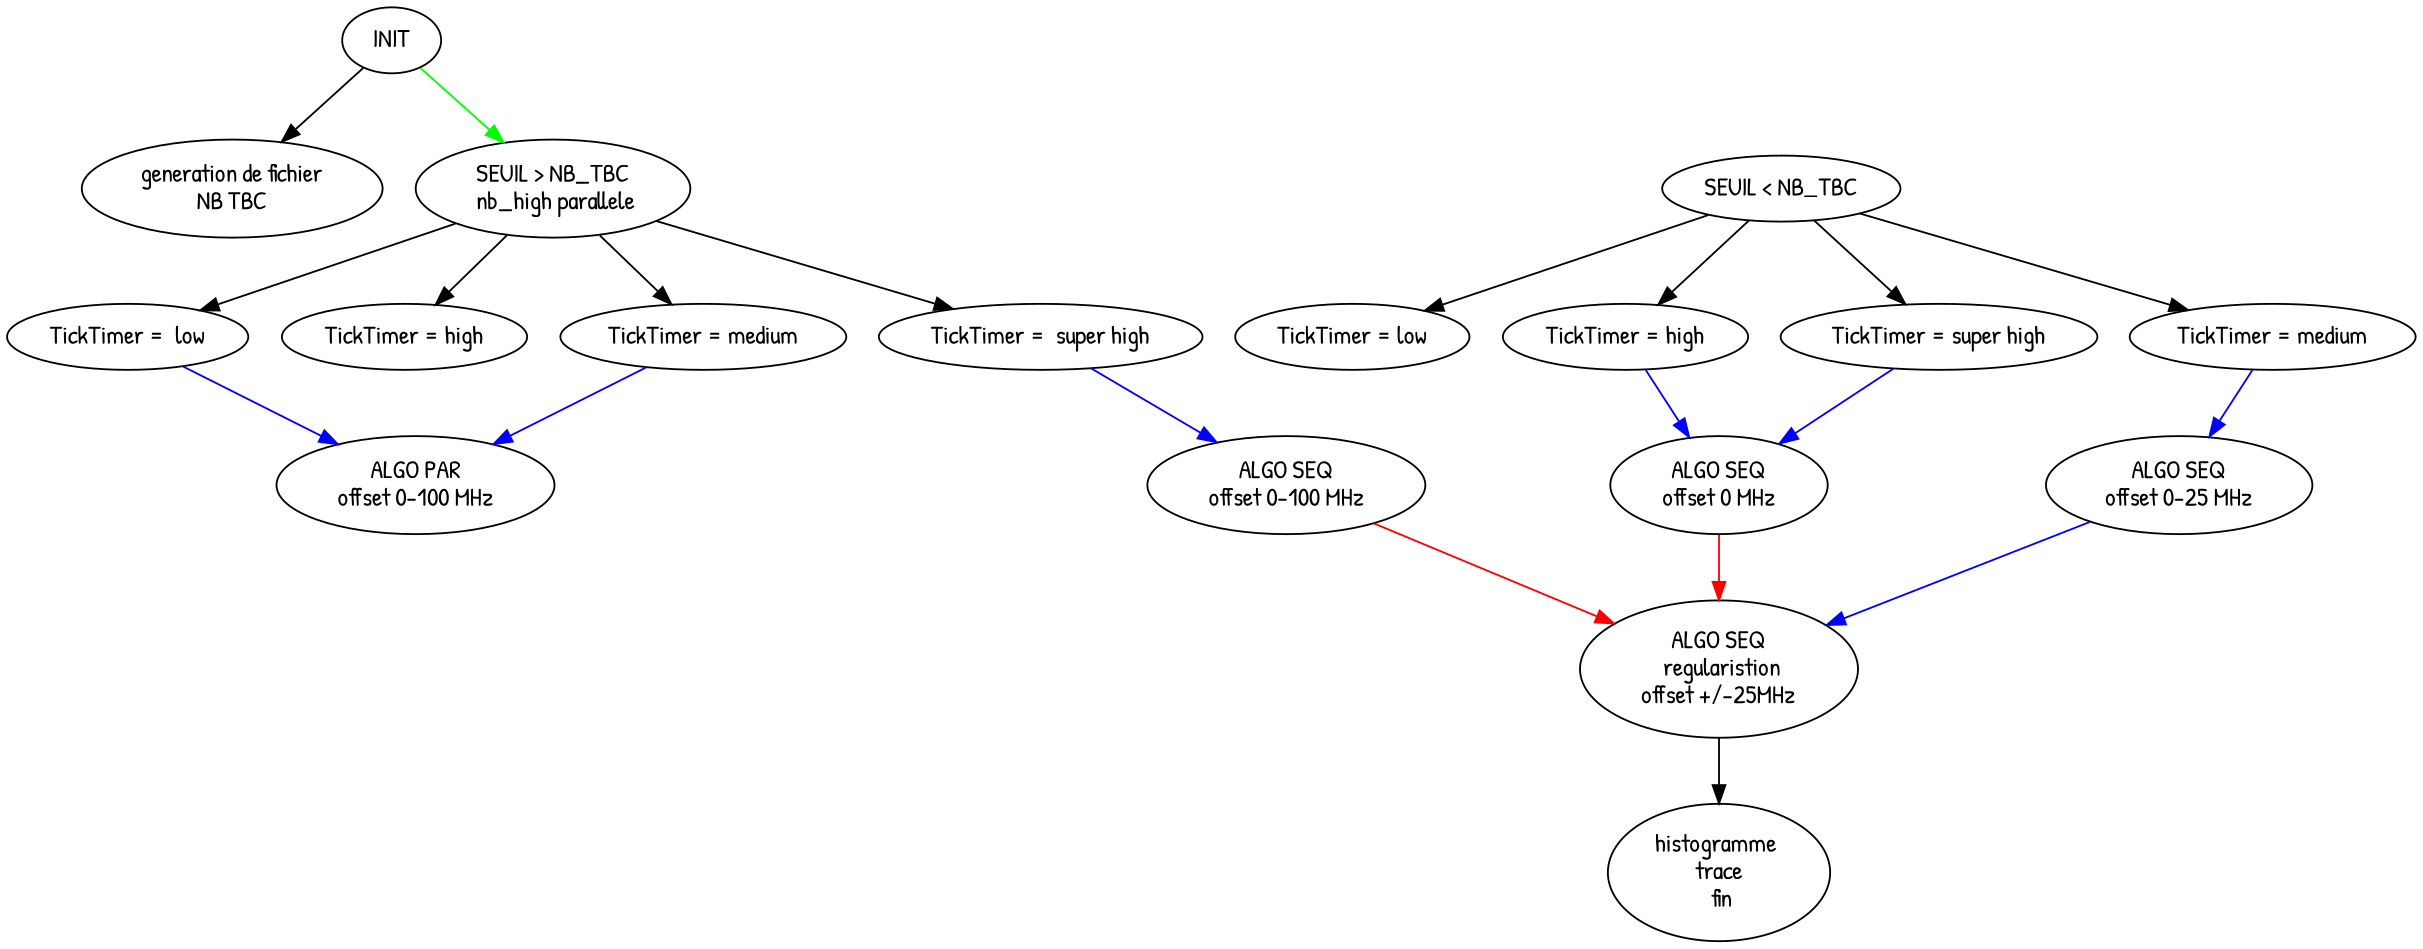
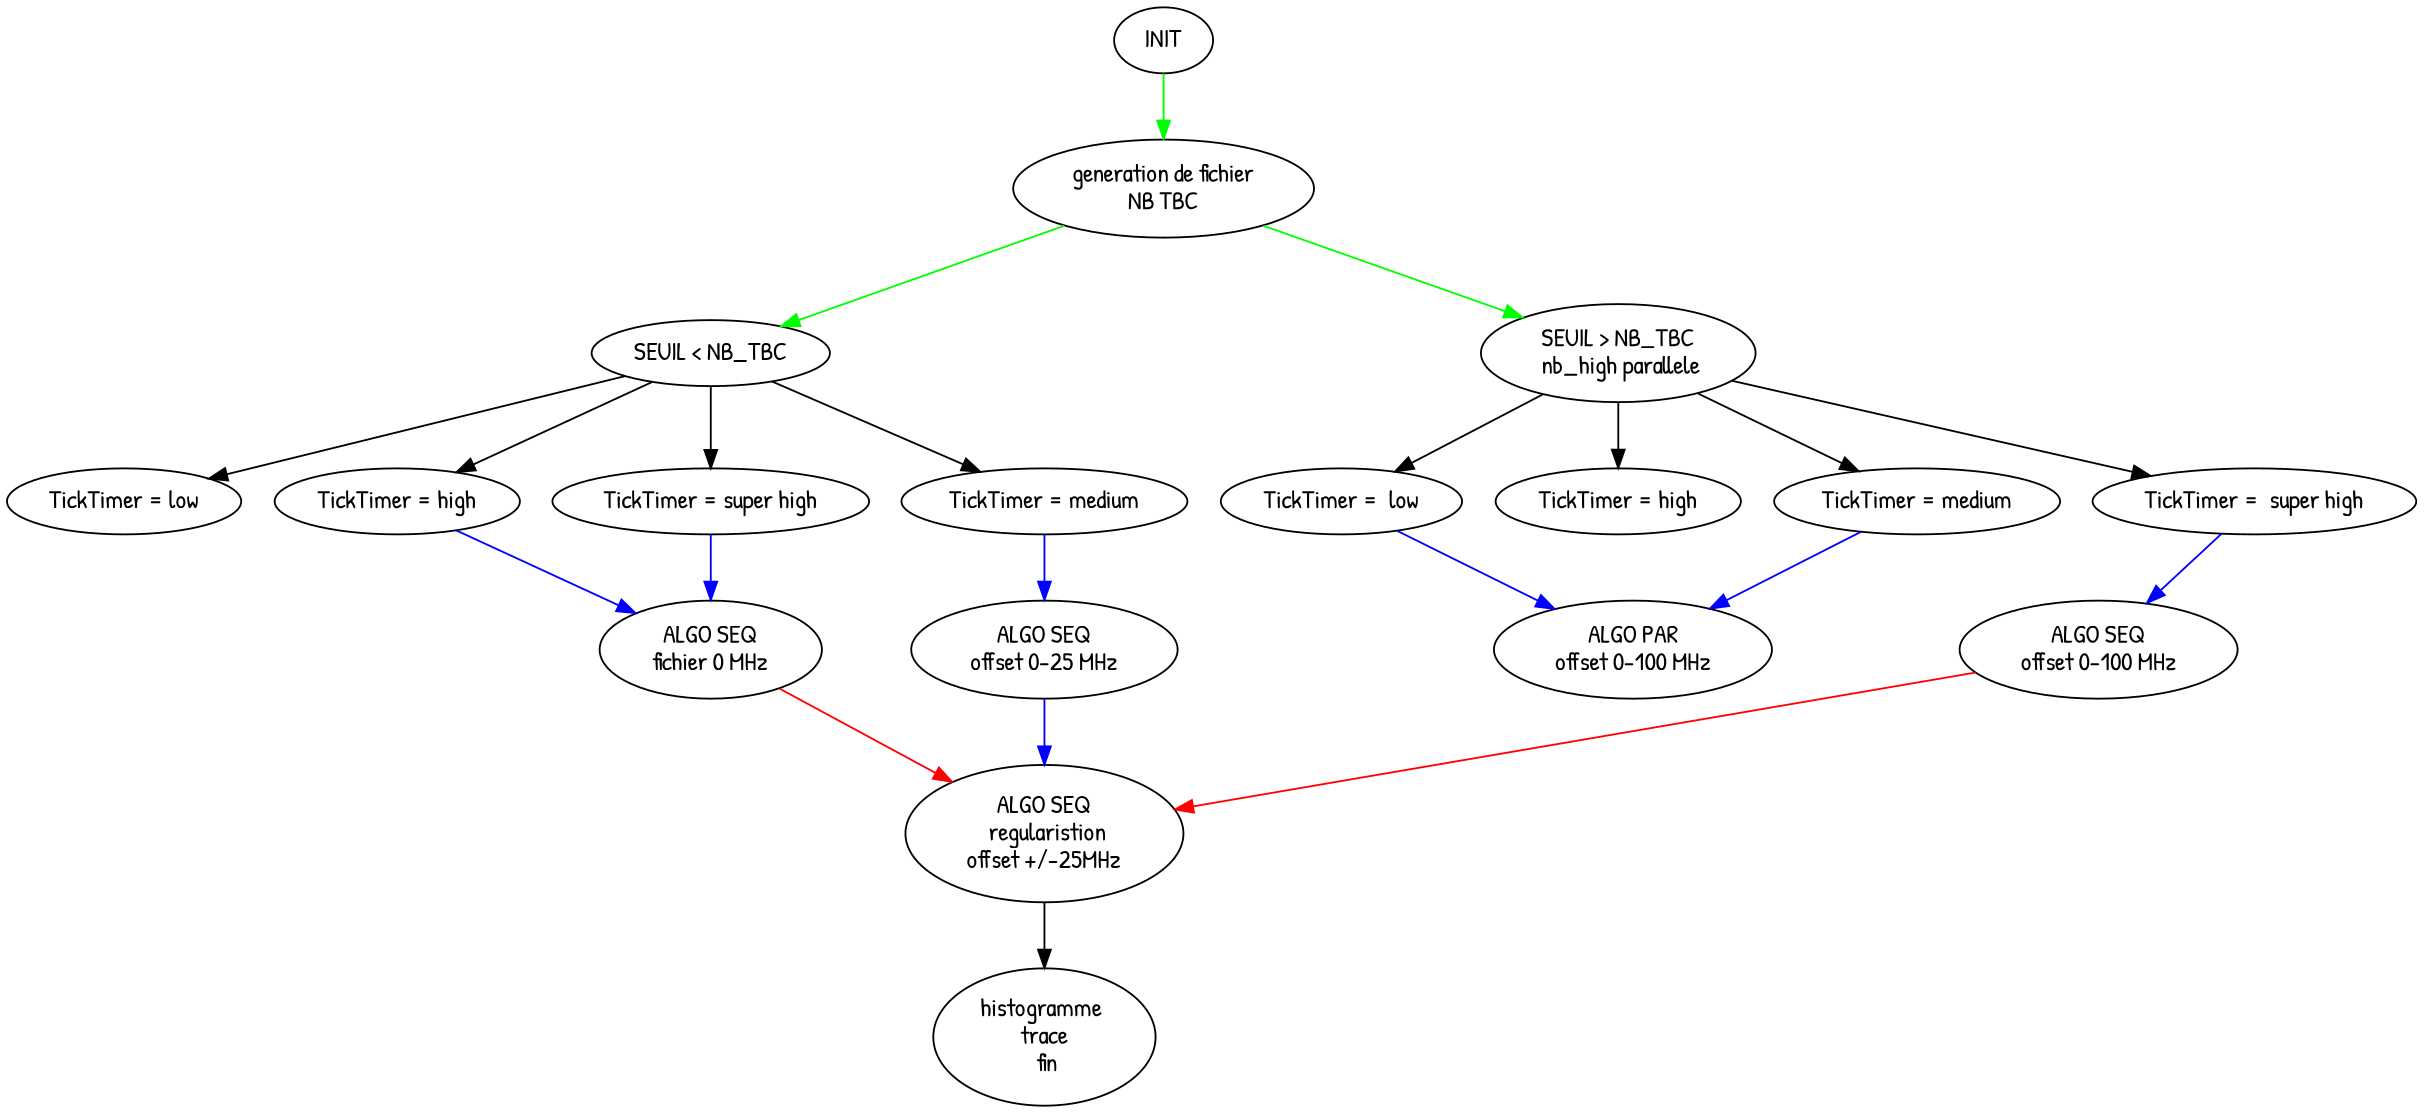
(330, 98) -> (1164, 97)
(455, 99) -> (1384, 269)
none -> (931, 273)
(1719, 485) -> (711, 650)
